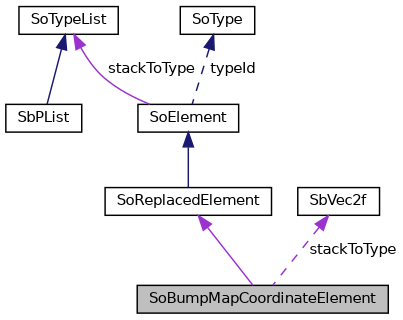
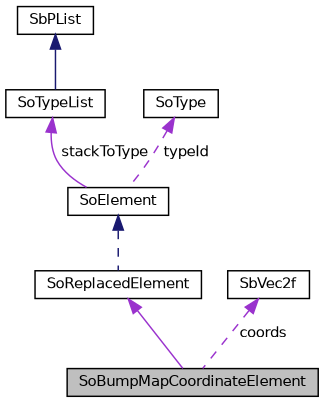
(54, 77) -> (55, 69)
(201, 77) -> (149, 160)
(188, 167) -> (118, 250)
(351, 250) -> (261, 334)
